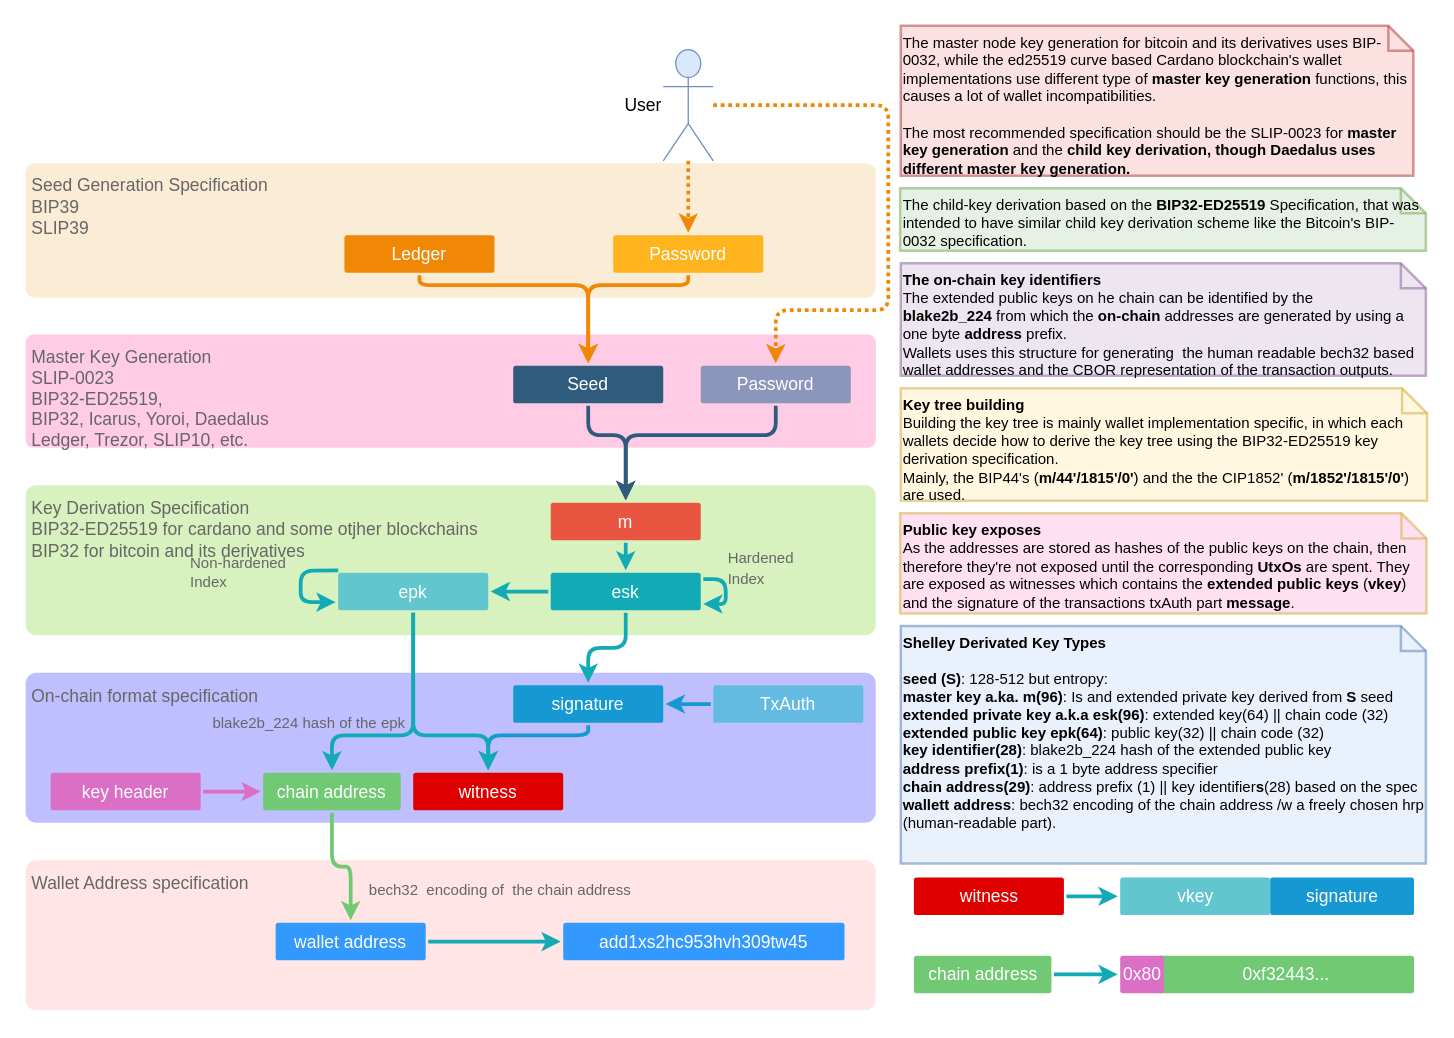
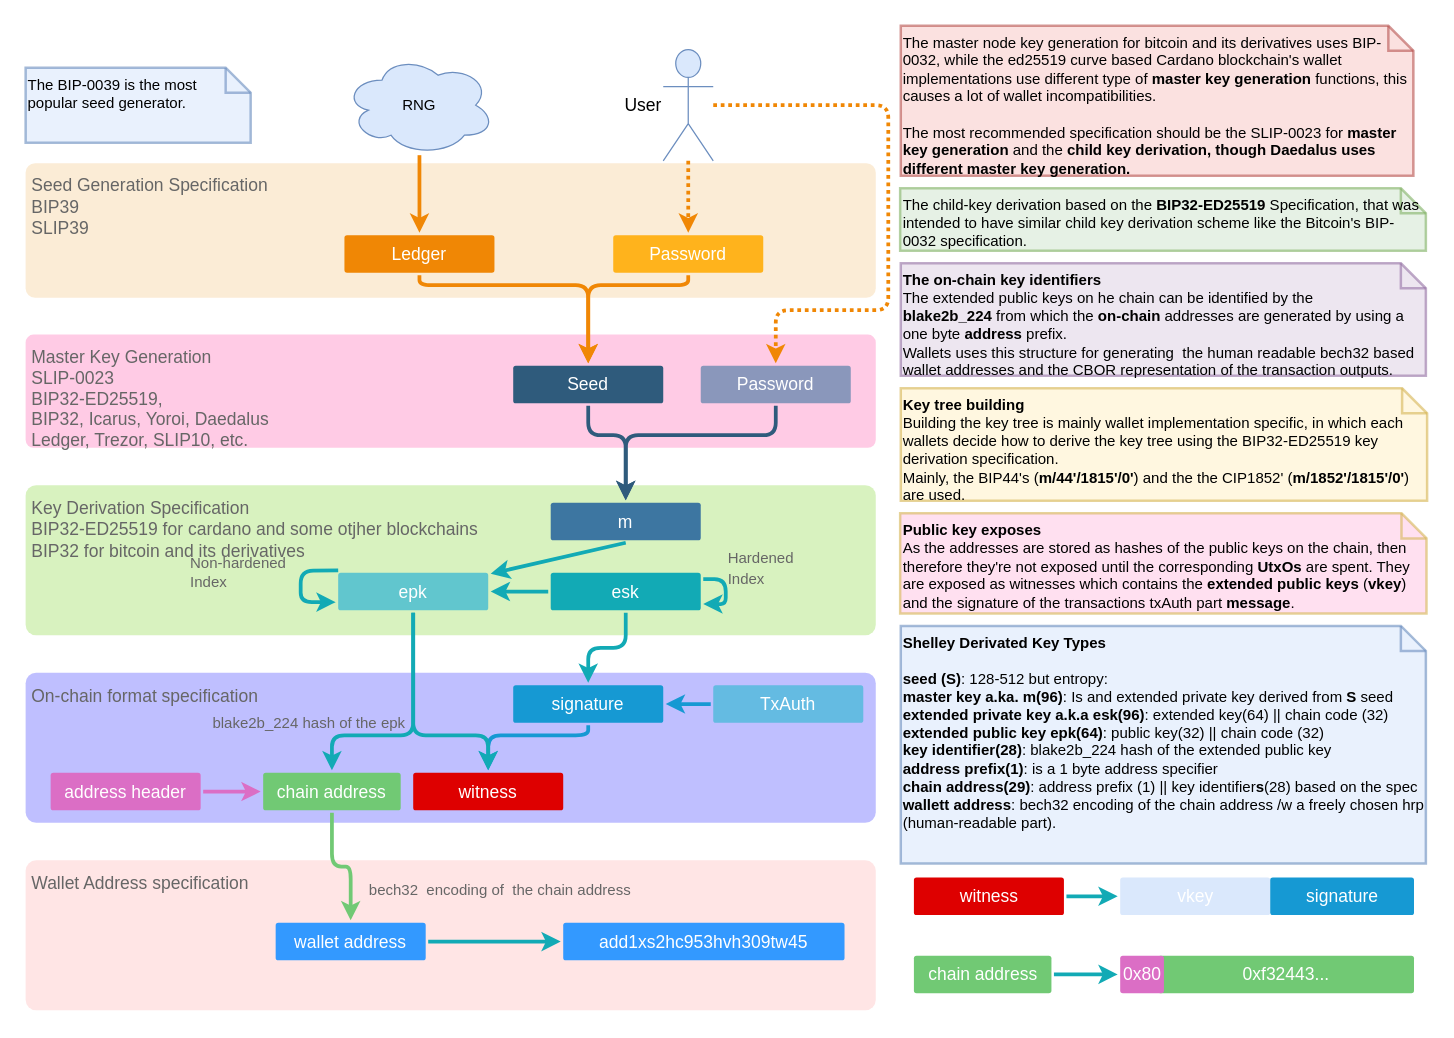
none -> (138, 105)
none -> (419, 105)
none -> (419, 187)
(626, 521) -> (626, 521)
(626, 550) -> (565, 556)
(126, 792) -> (126, 792)
(1195, 896) -> (1195, 896)
